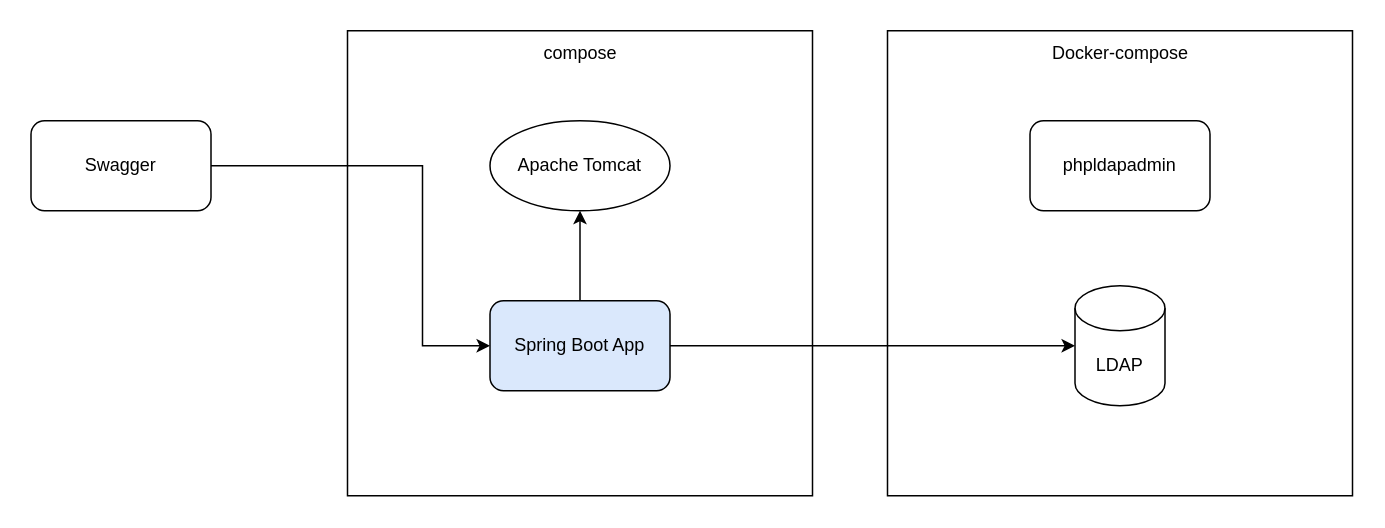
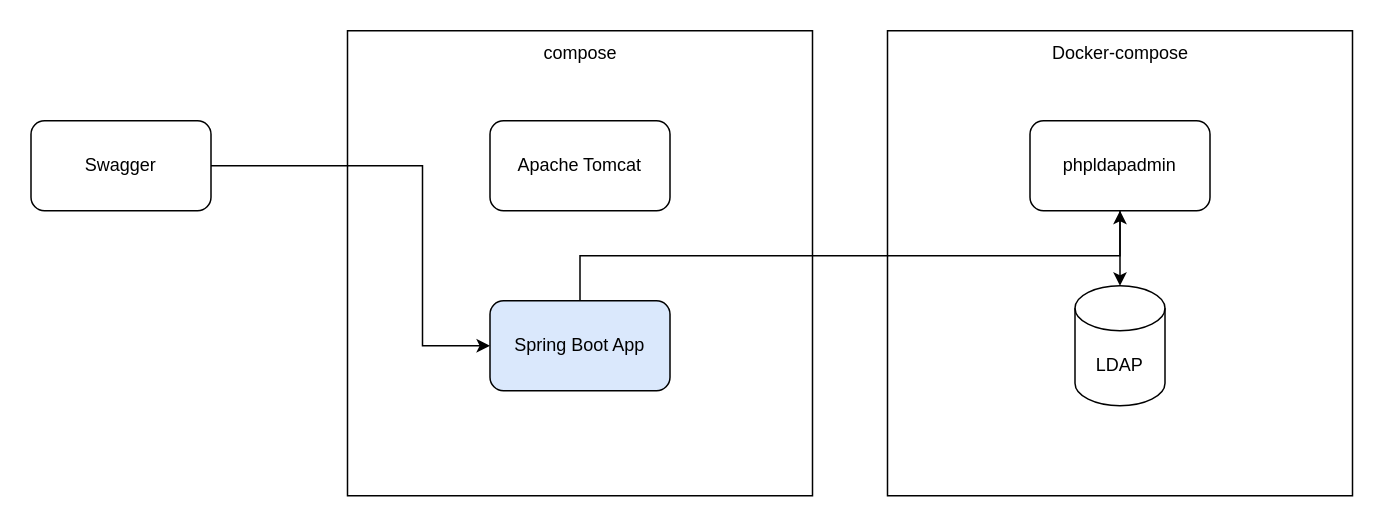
(580, 166) -> (580, 166)
(580, 239) -> (847, 256)
none -> (1120, 266)
(867, 346) -> none
